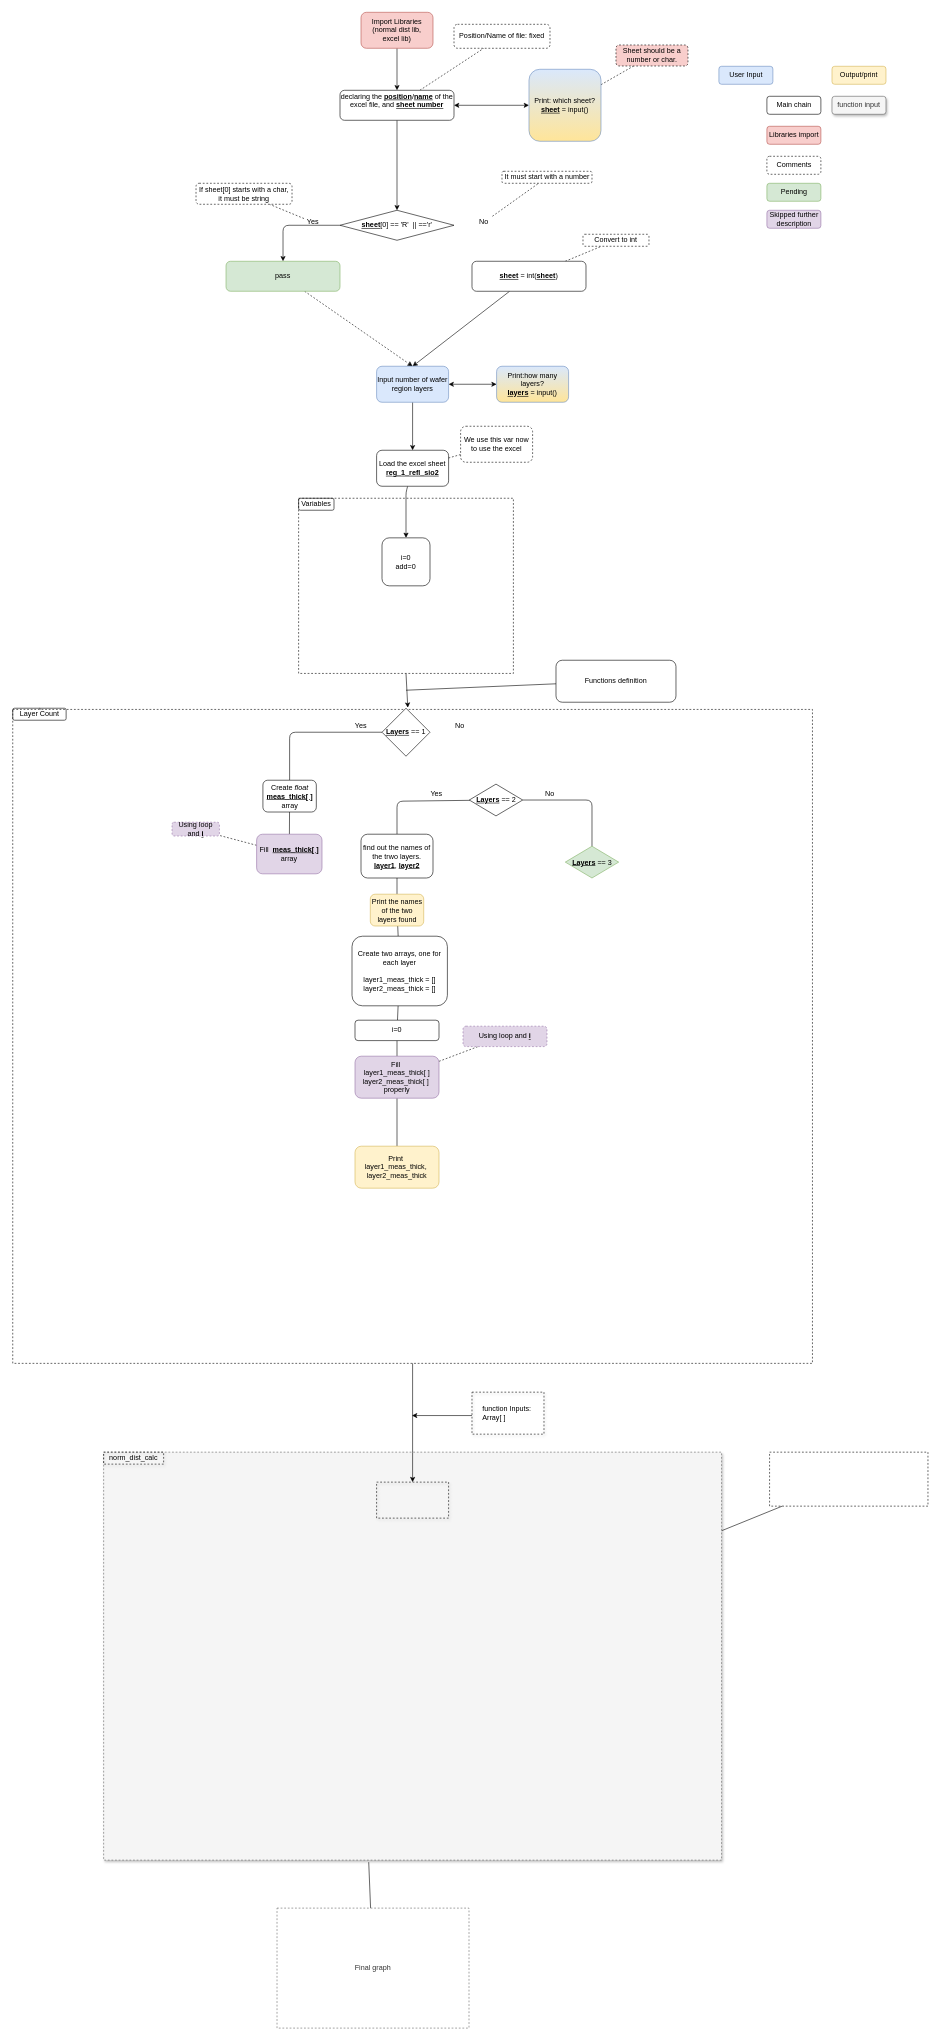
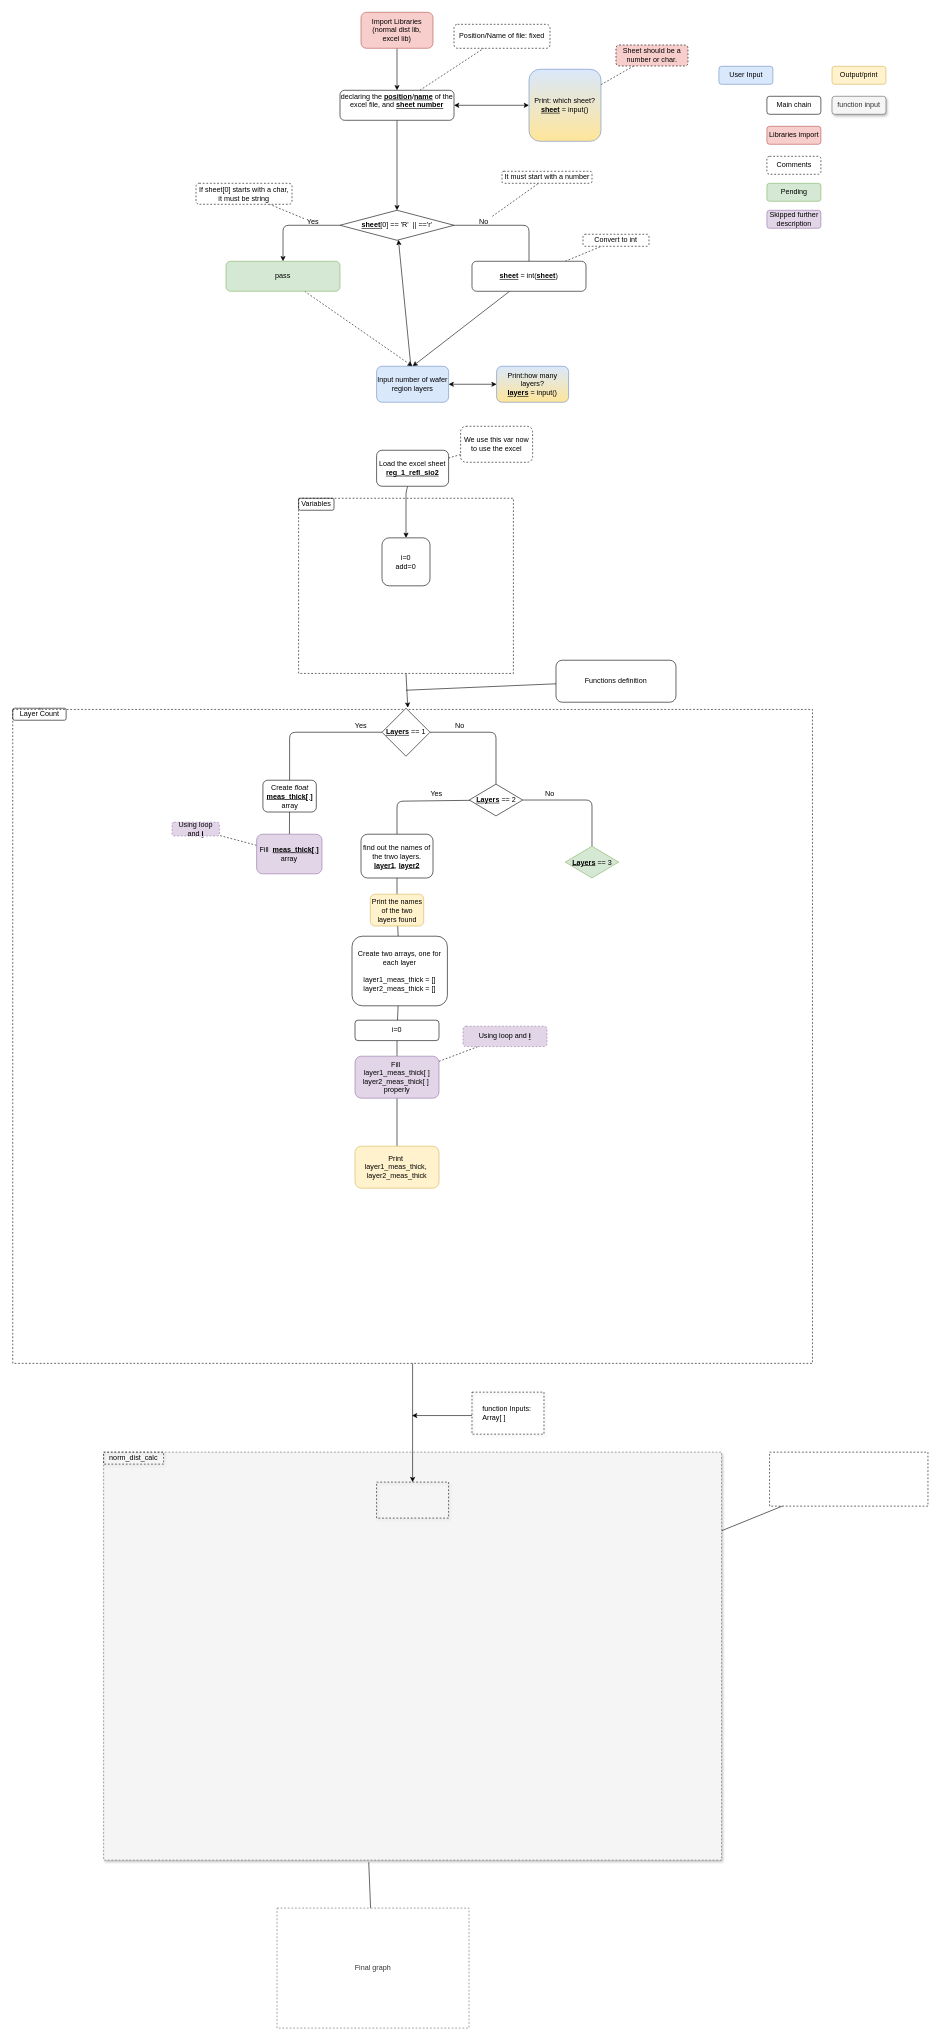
none -> (508, 225)
(413, 424) -> (404, 300)
none -> (487, 732)
